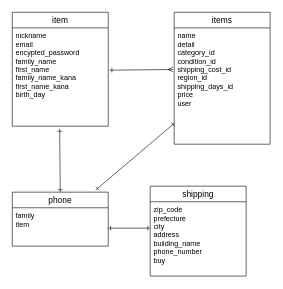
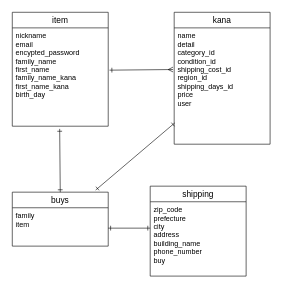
(222, 21) -> (222, 21)
(60, 201) -> (60, 201)
